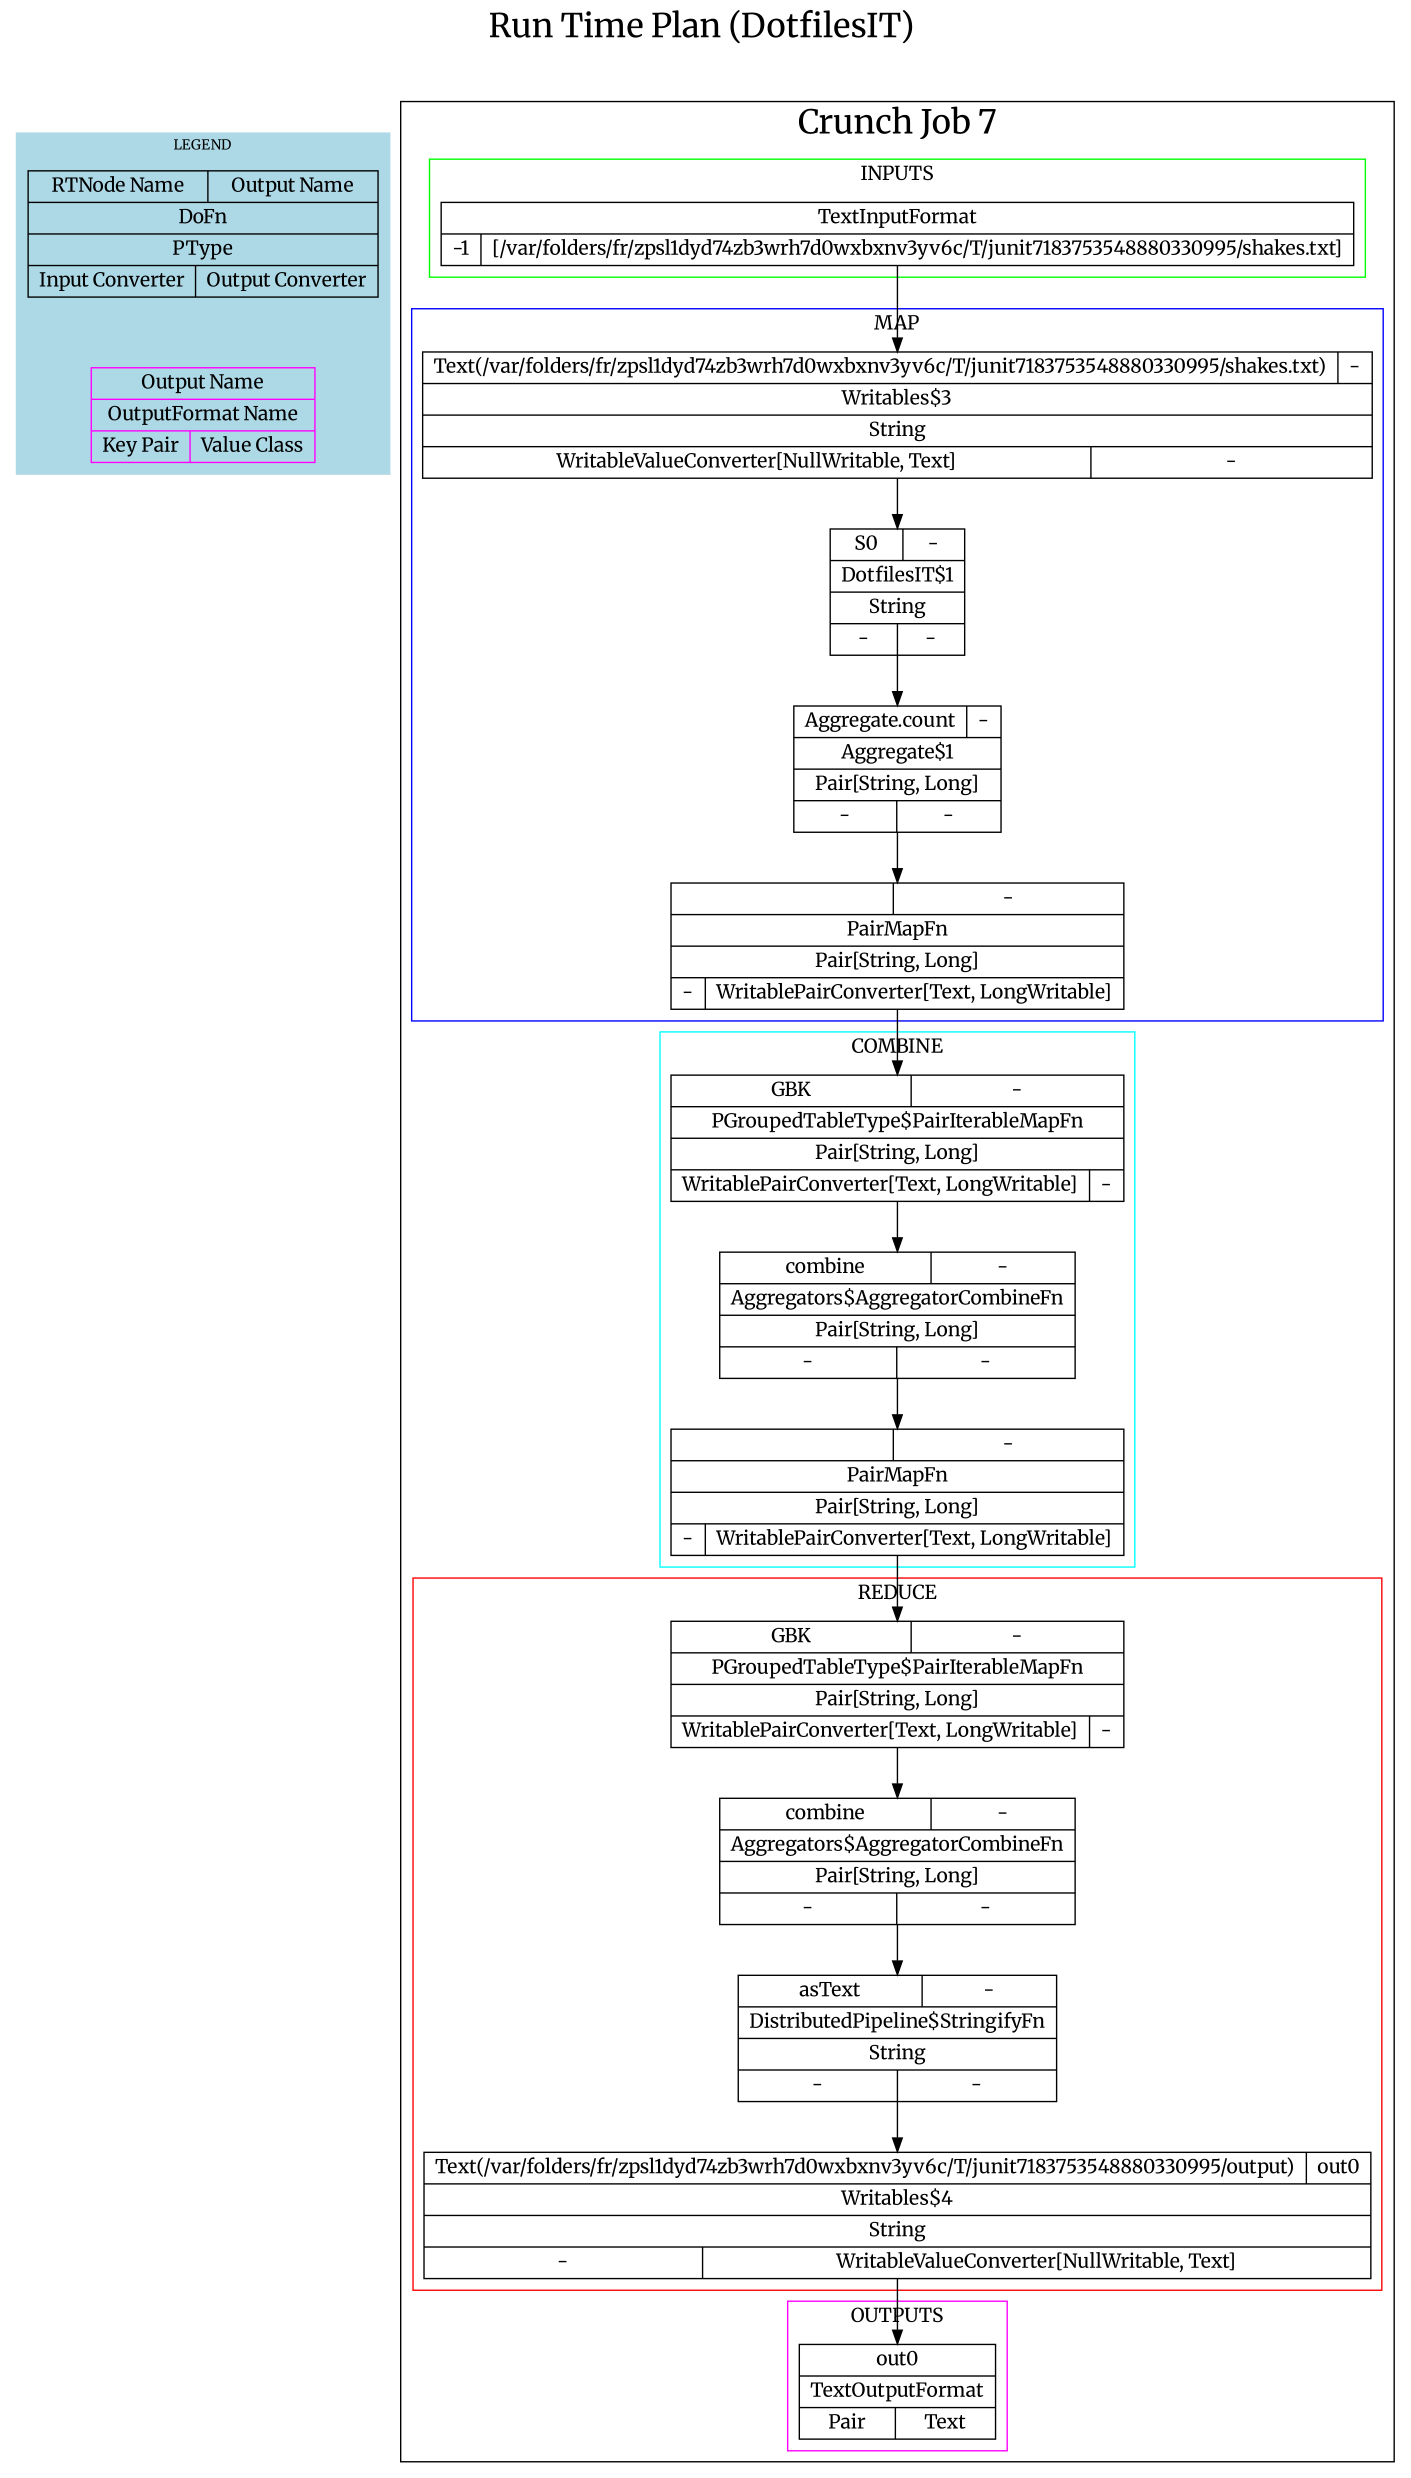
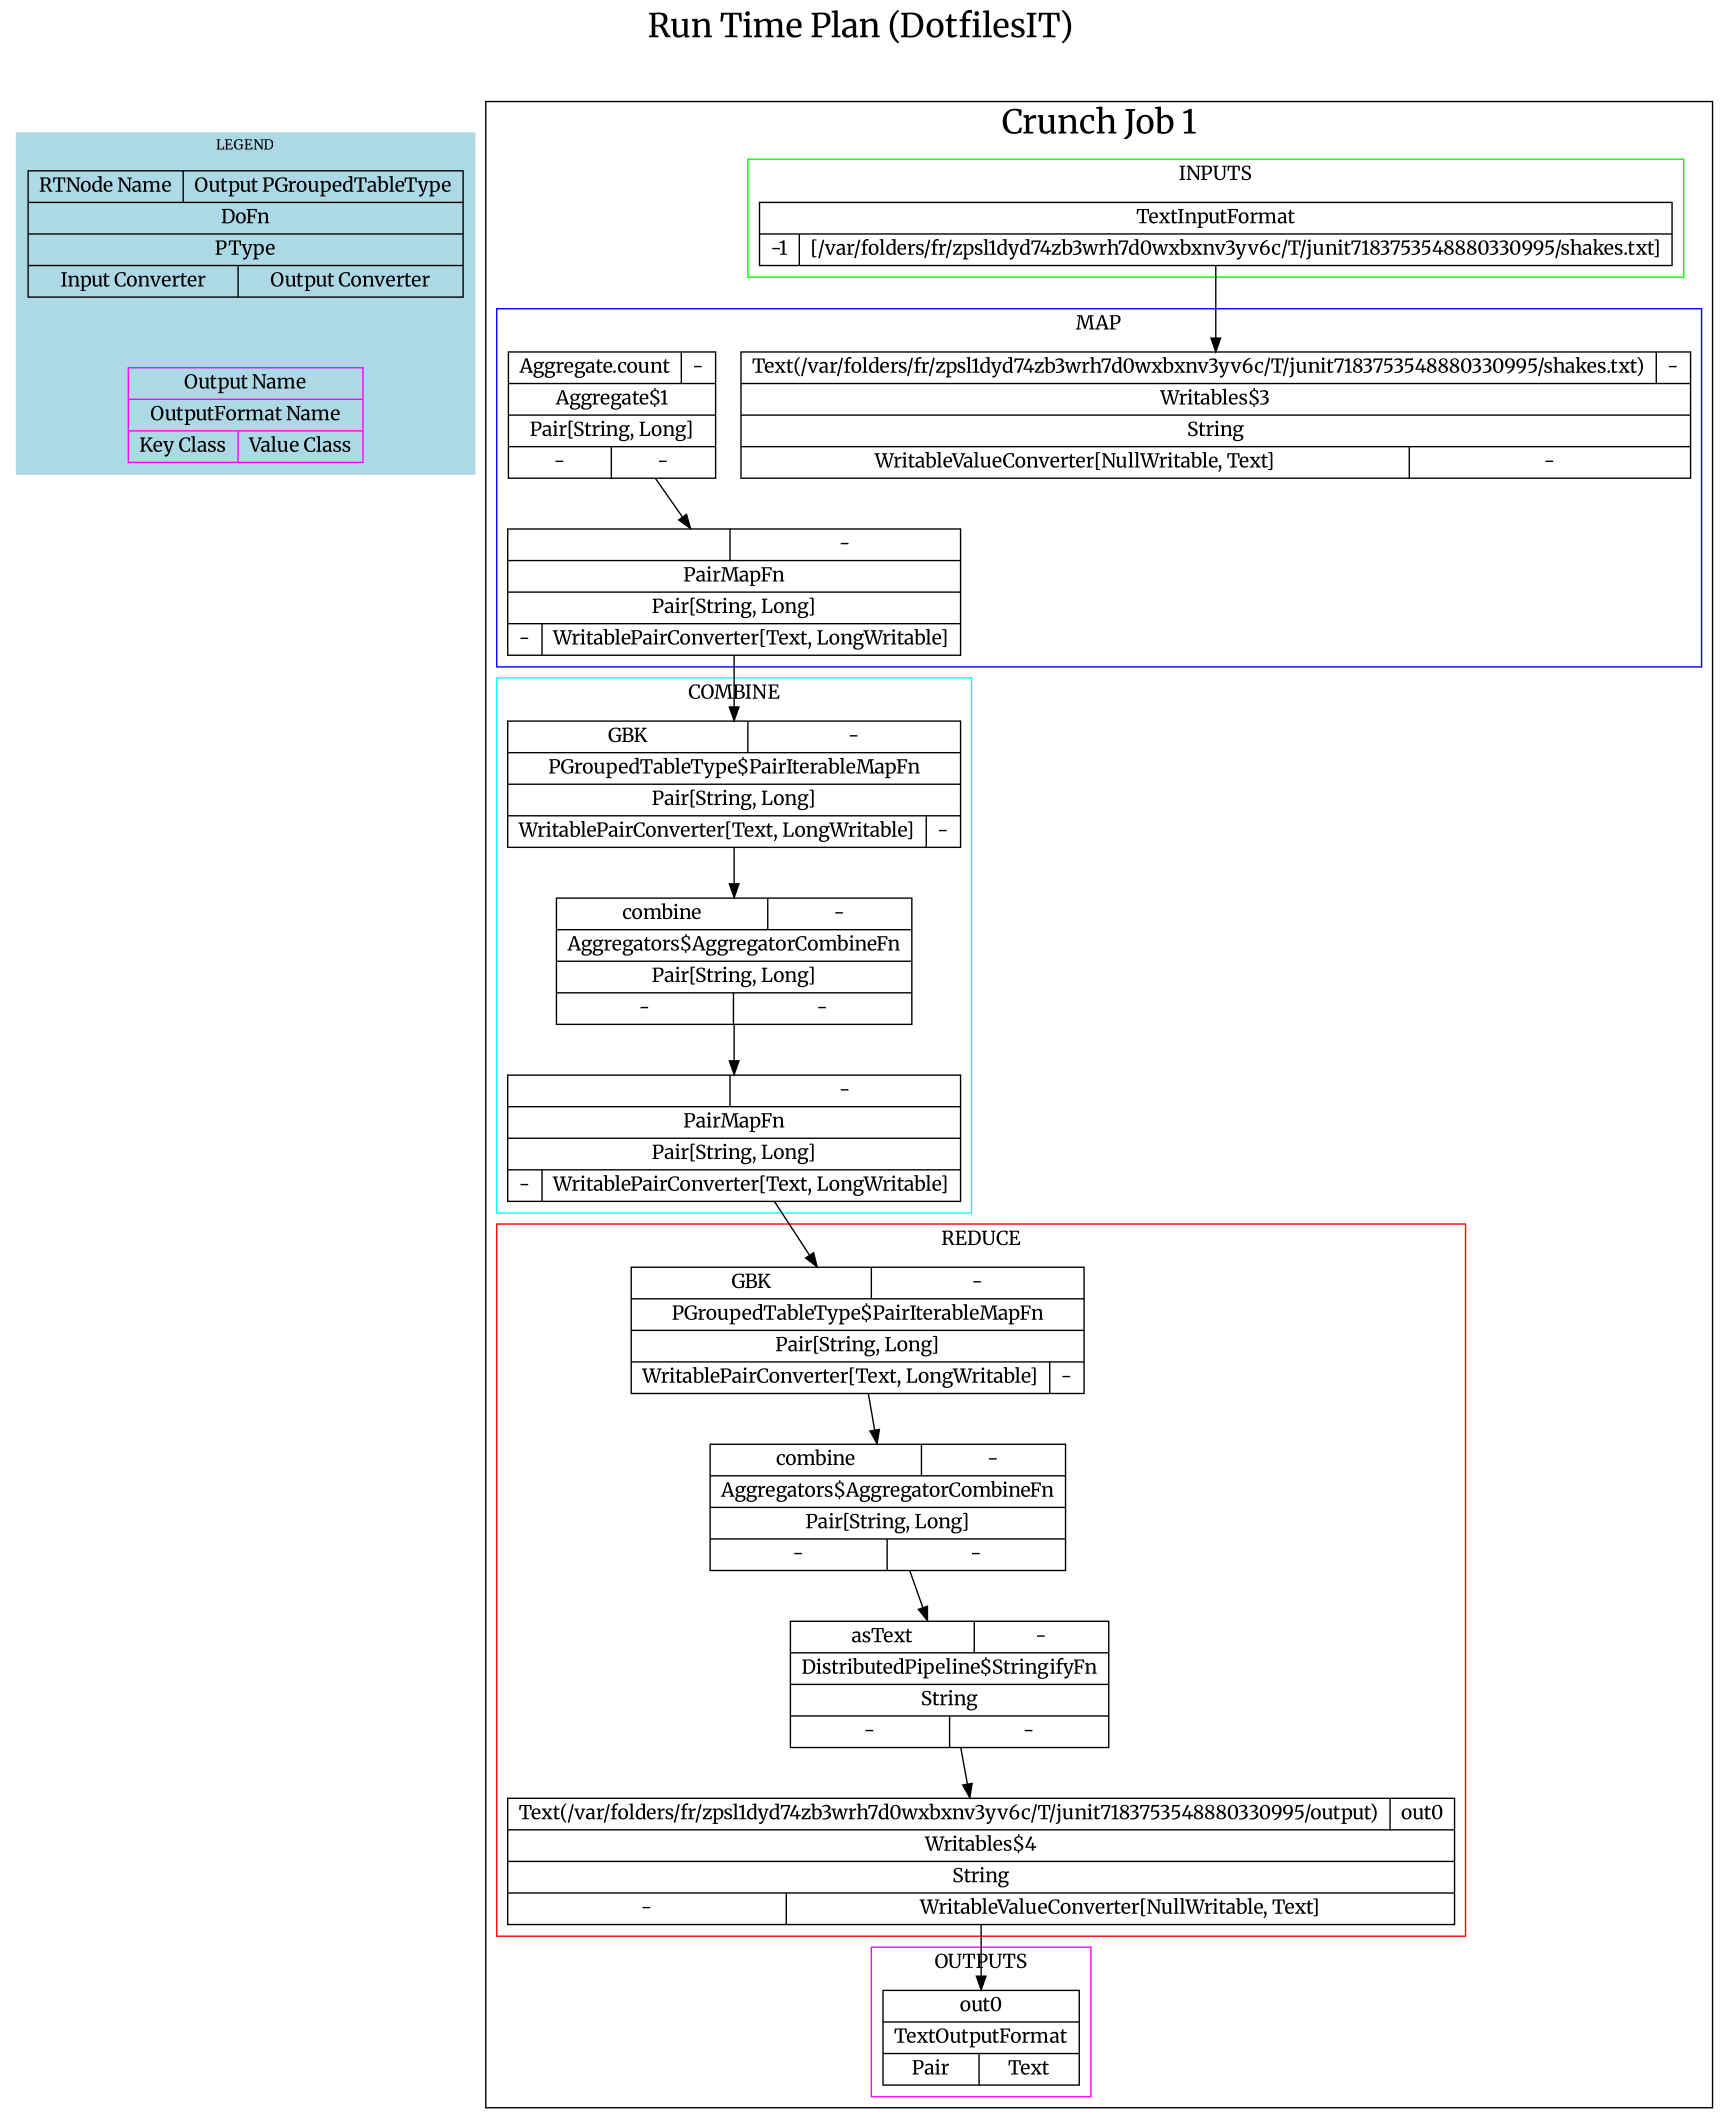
(897, 125) -> (1099, 125)
(293, 186) -> (323, 186)
(141, 446) -> (183, 446)
(897, 592) -> none
